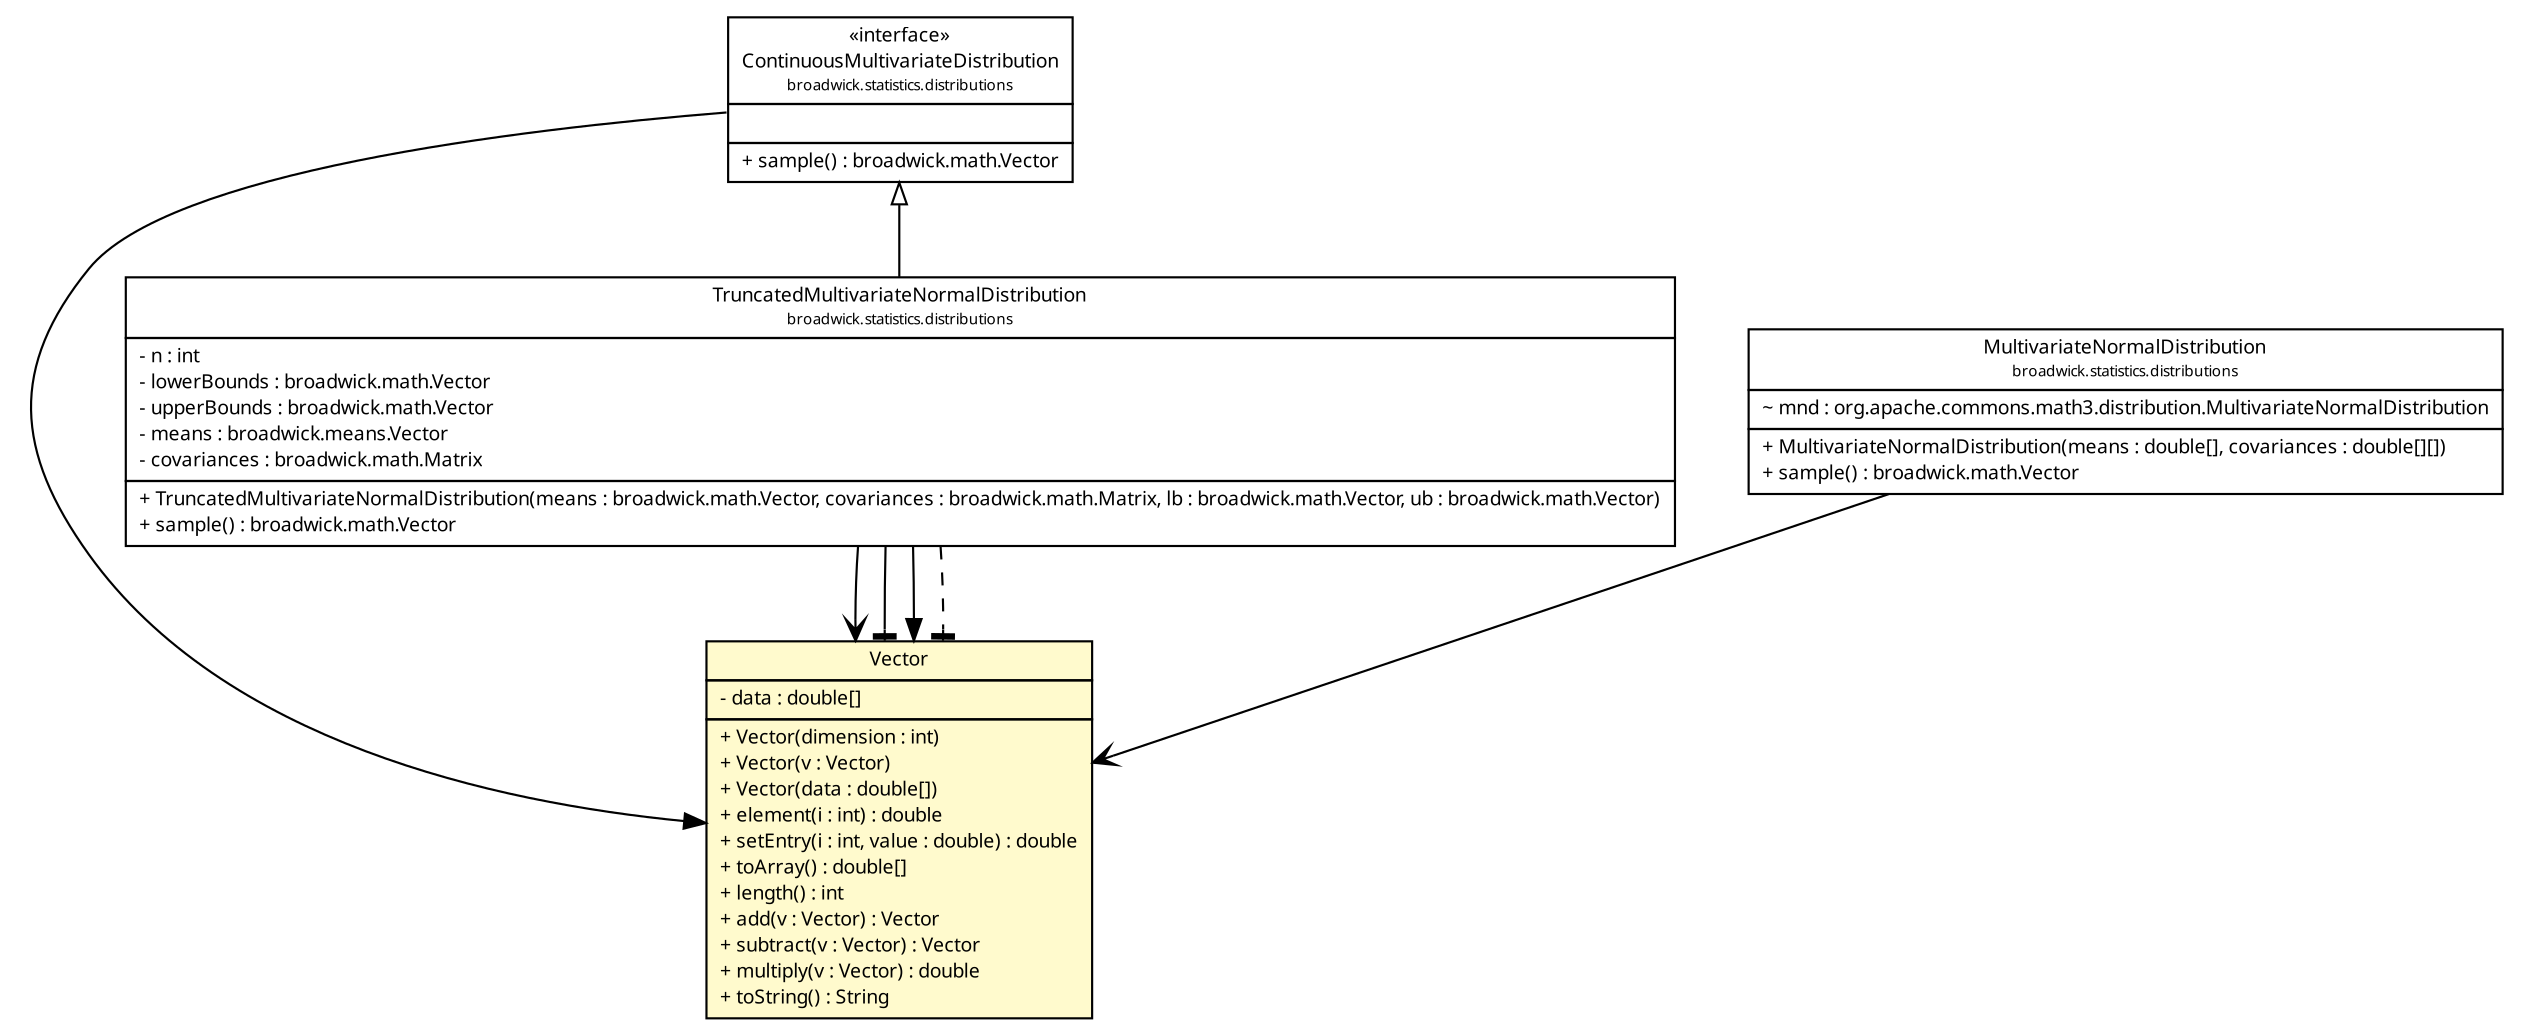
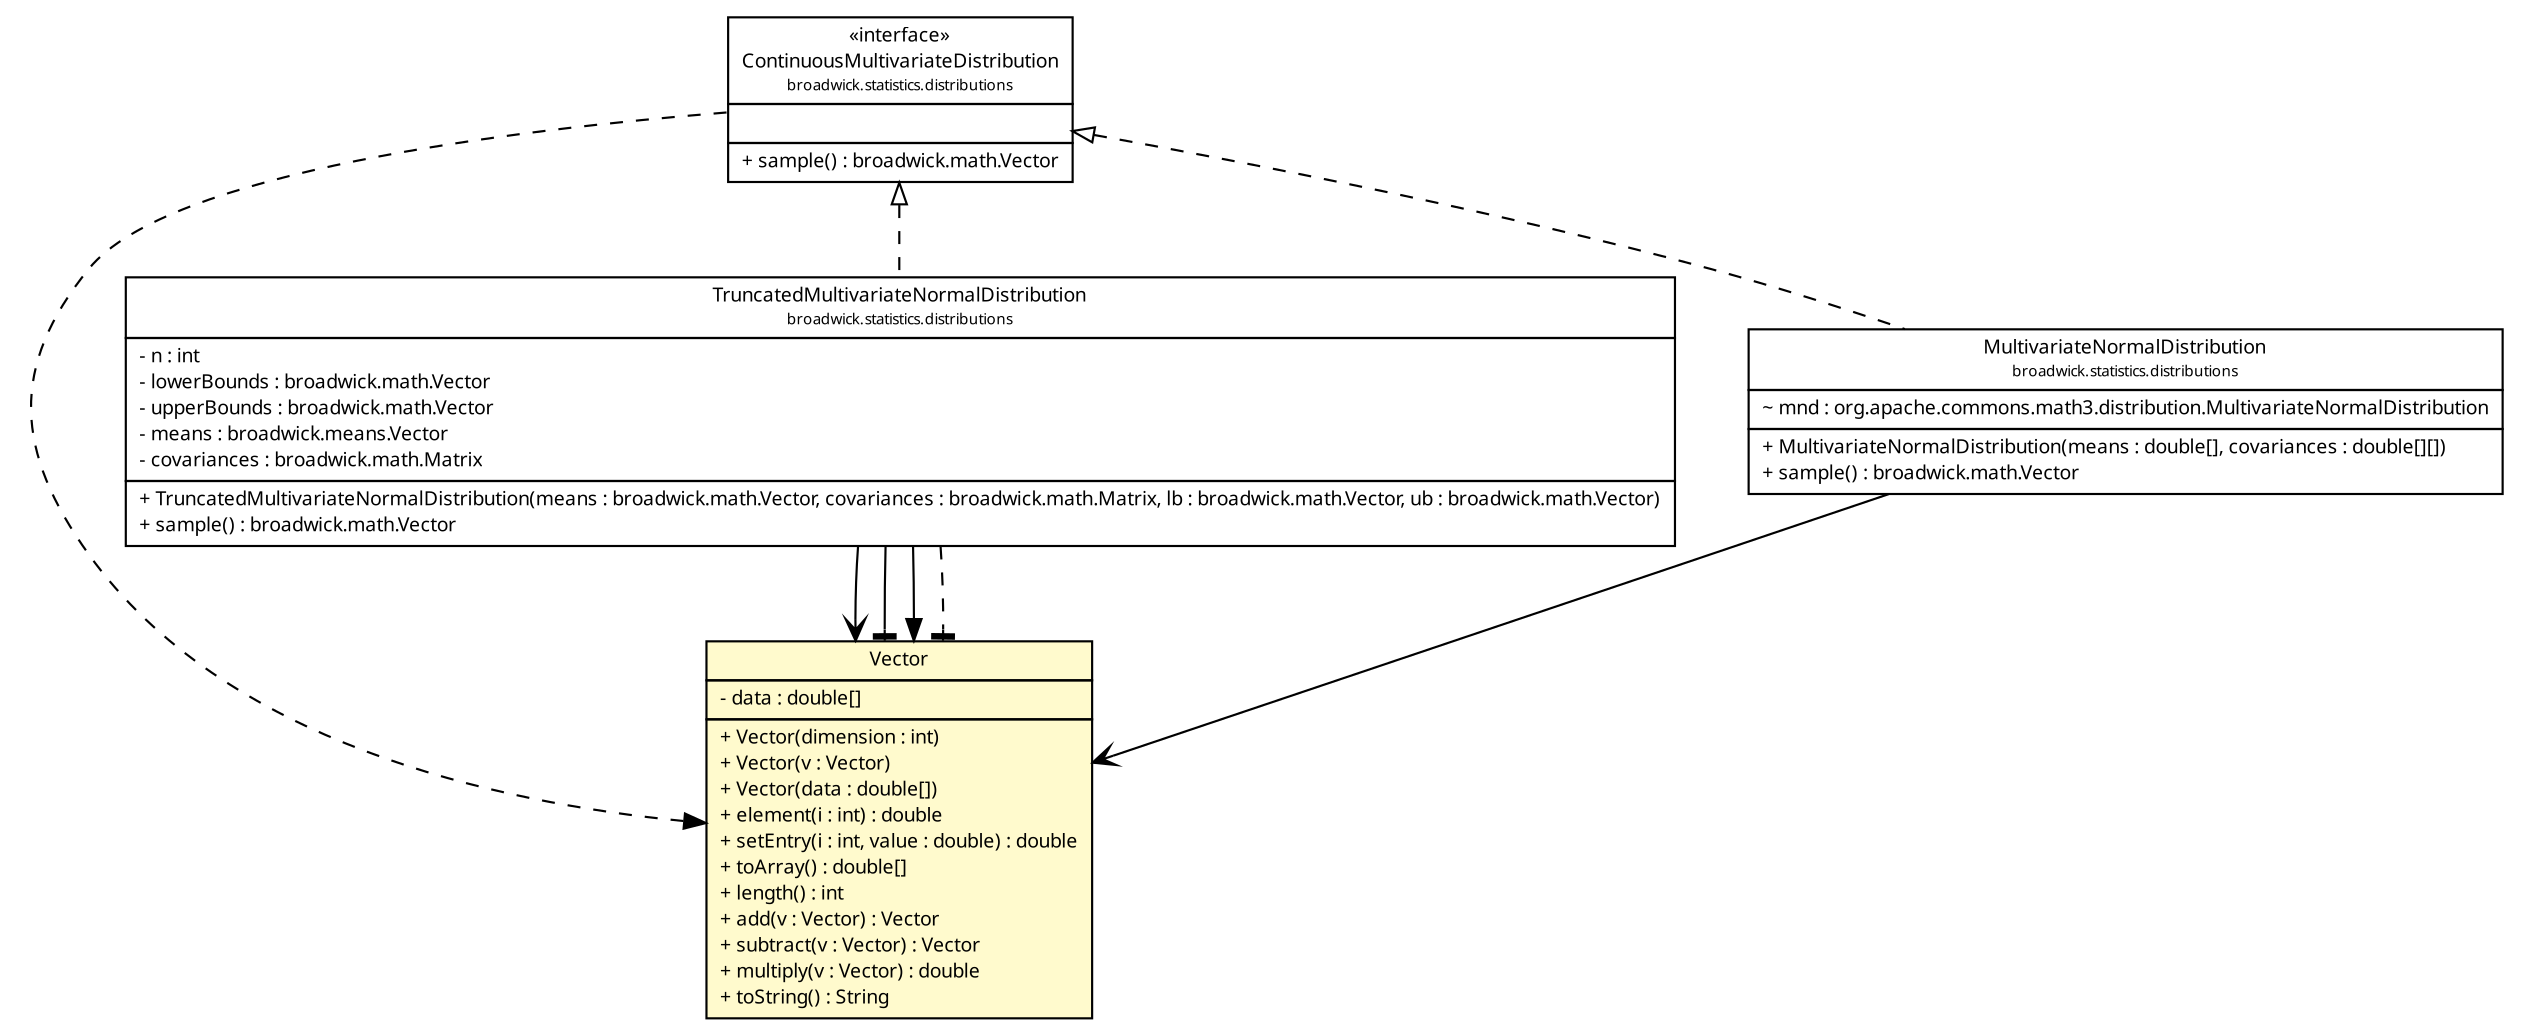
none -> (1503, 218)
(899, 241) -> (899, 241)
(32, 414) -> (32, 414)
